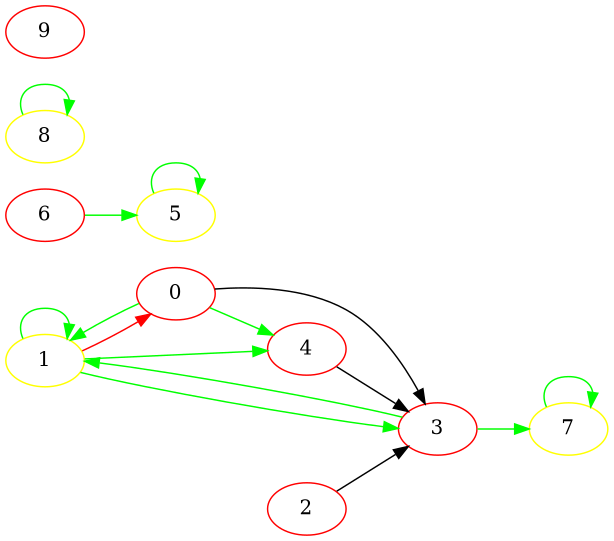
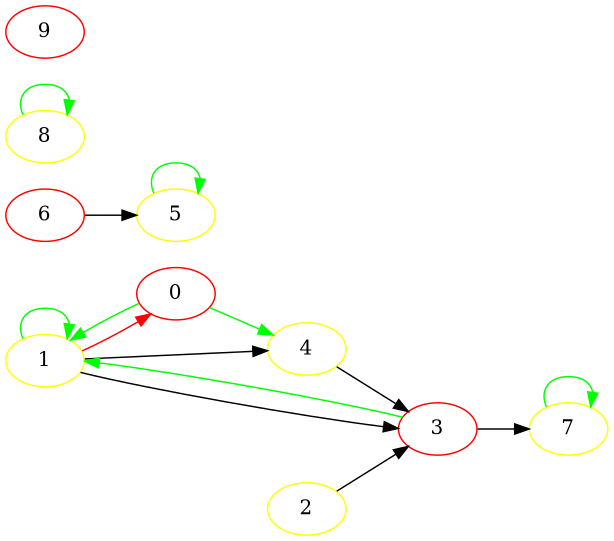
(103, 215) -> (103, 215)
(335, 304) -> none
(307, 349) -> (307, 349)
(169, 355) -> (169, 355)
(231, 403) -> (231, 403)
(496, 429) -> (496, 429)
(307, 509) -> (307, 509)
